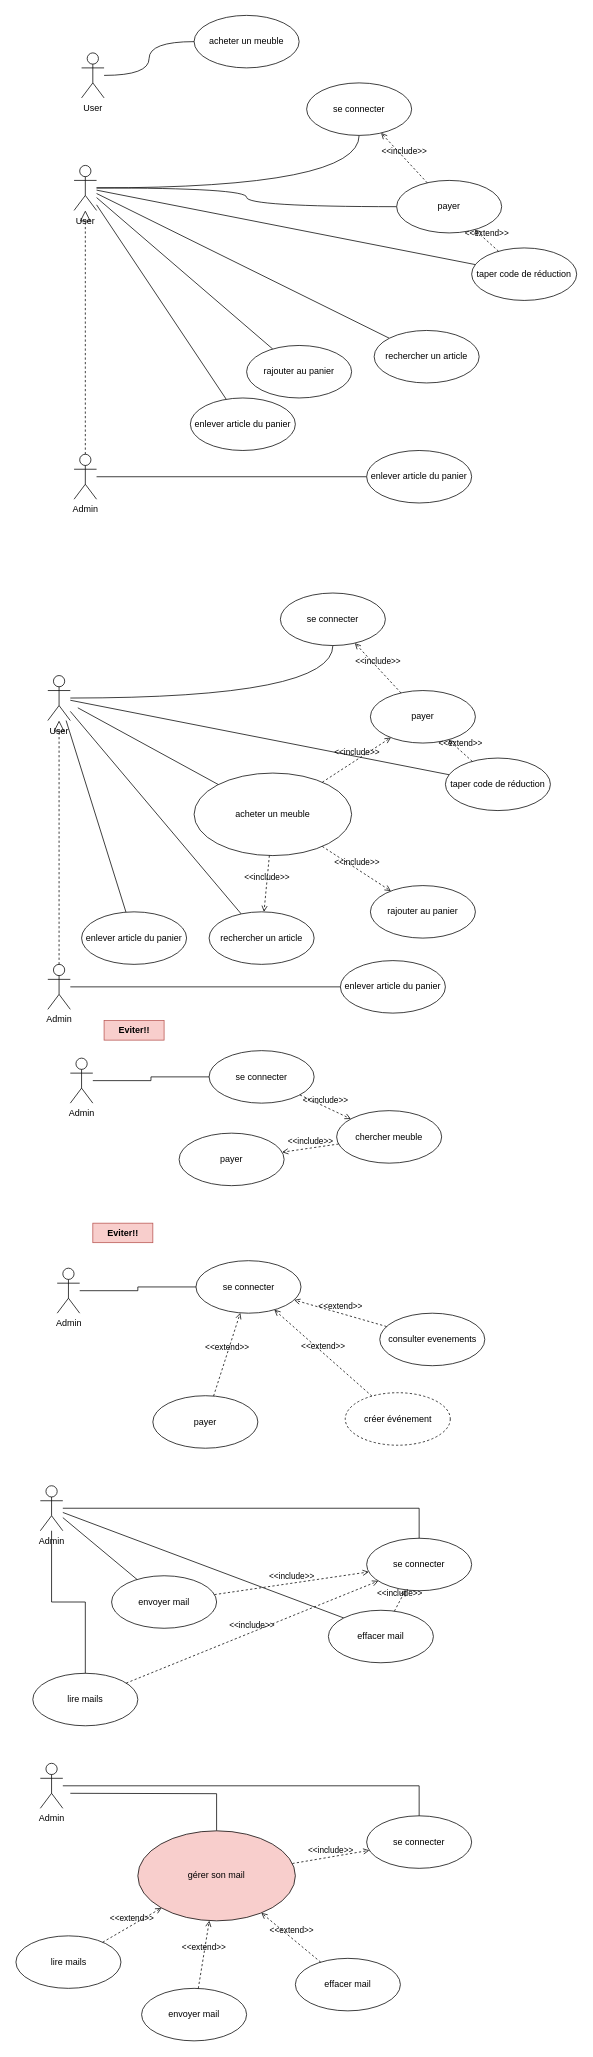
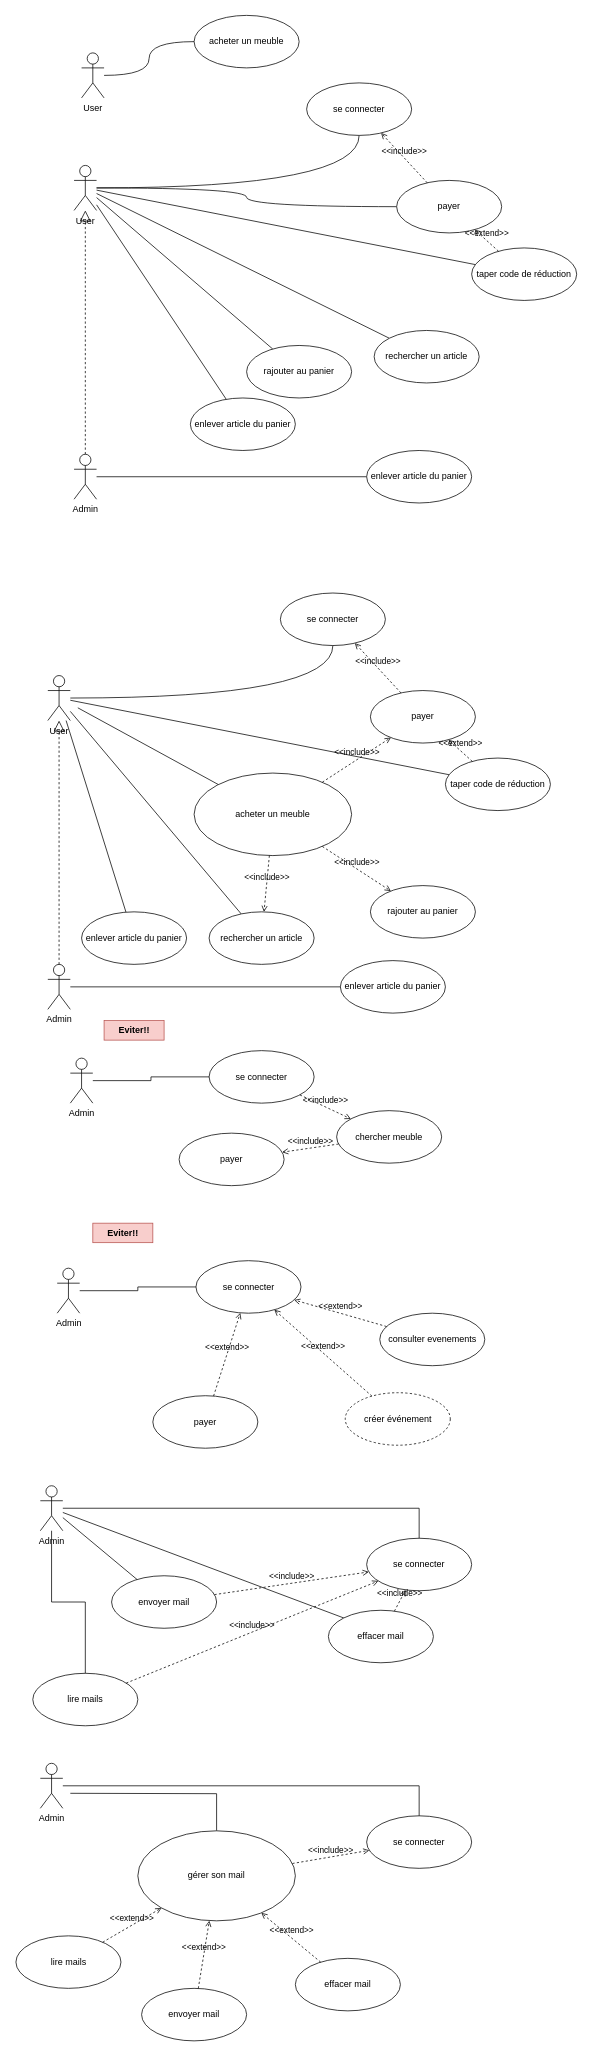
(216, 1875) -> (216, 1875)
